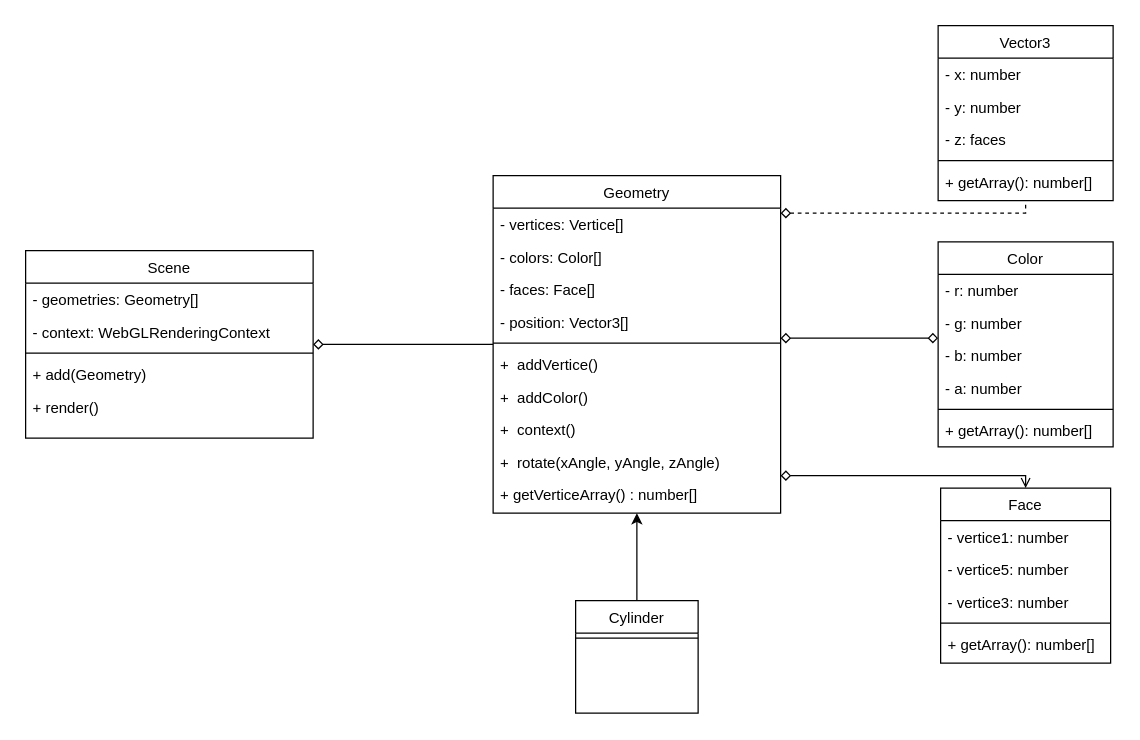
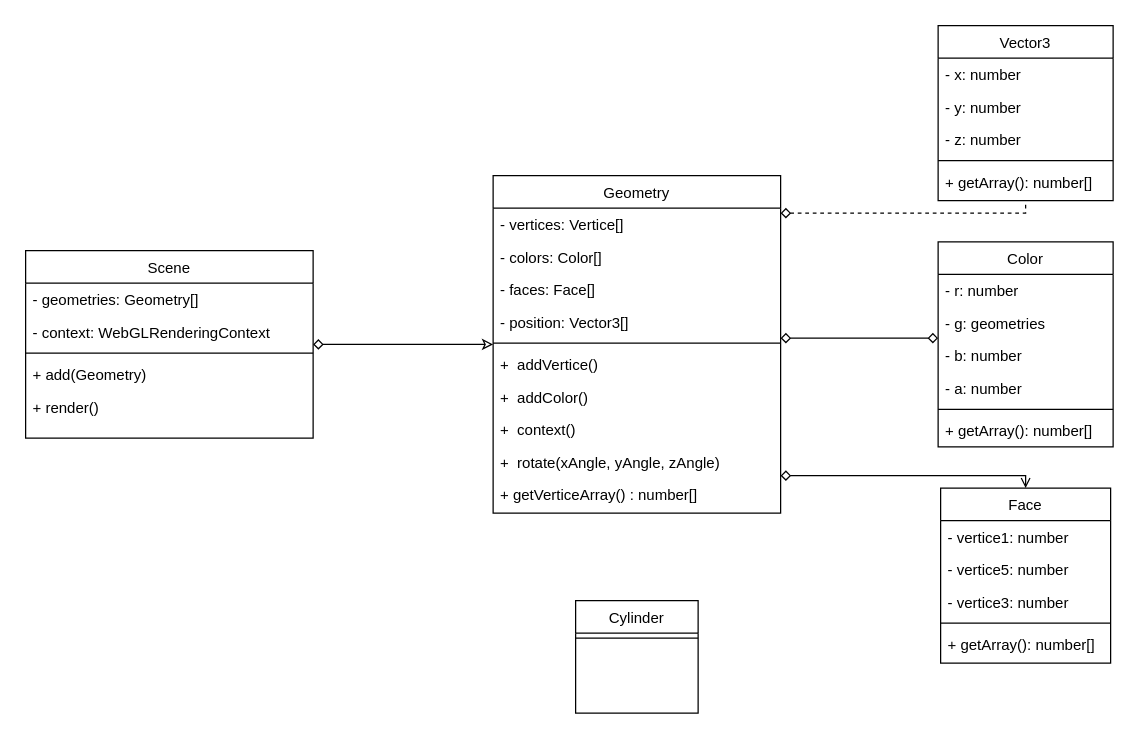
(981, 140) -> (985, 140)
(985, 324) -> (1000, 324)
(486, 344) -> (483, 344)
(637, 561) -> none
